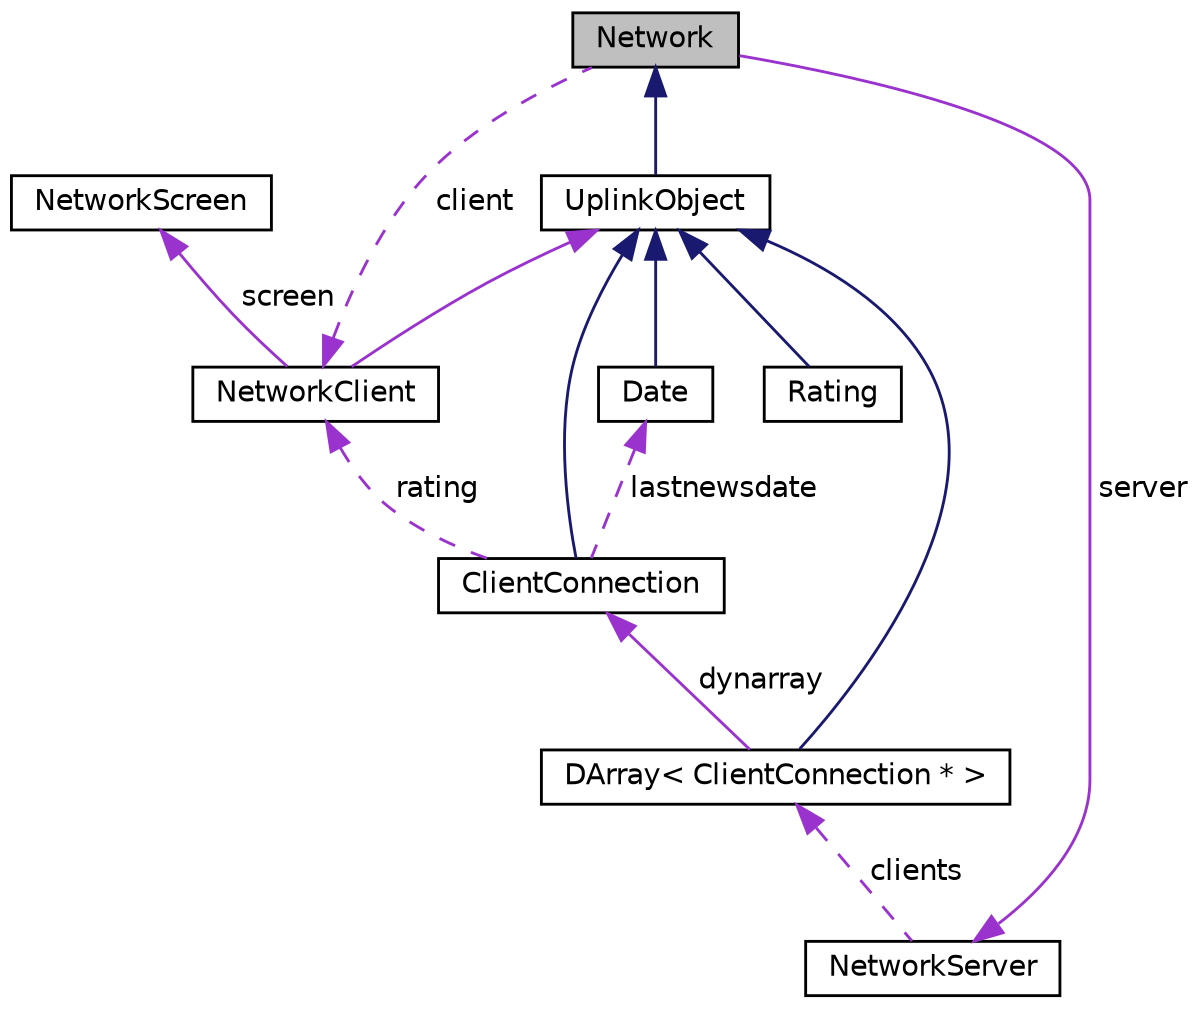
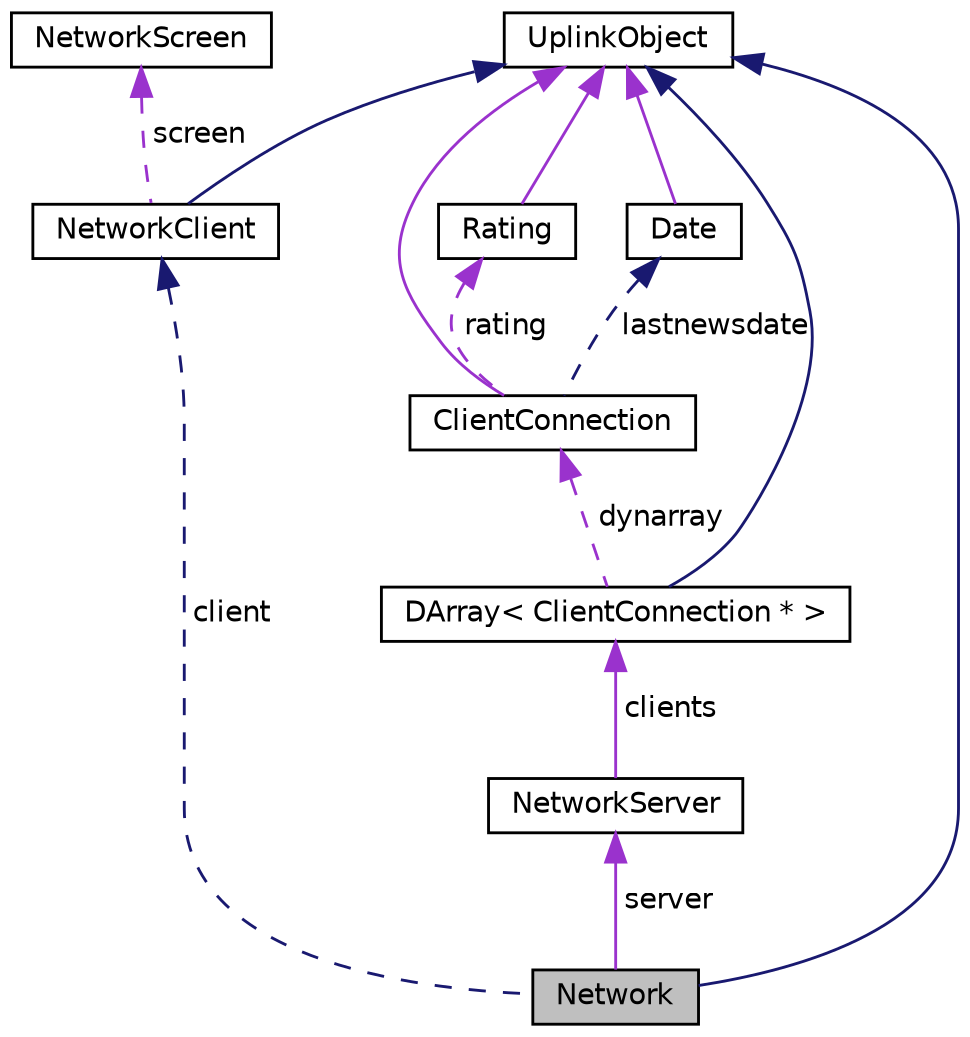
(656, 136) -> (959, 551)
(430, 172) -> (184, 764)
(458, 299) -> (324, 122)
(754, 309) -> (555, 148)
(231, 312) -> (144, 150)
(656, 313) -> (656, 149)
(567, 401) -> (403, 231)
(613, 504) -> (597, 335)
(403, 517) -> (451, 325)
(690, 692) -> (589, 533)
(864, 884) -> (616, 725)
